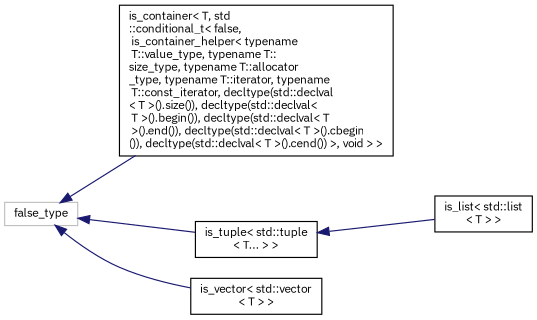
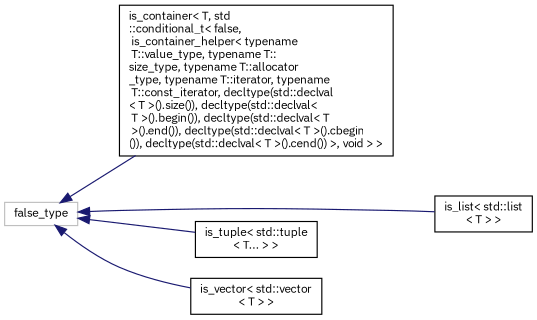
(382, 225) -> (262, 209)
